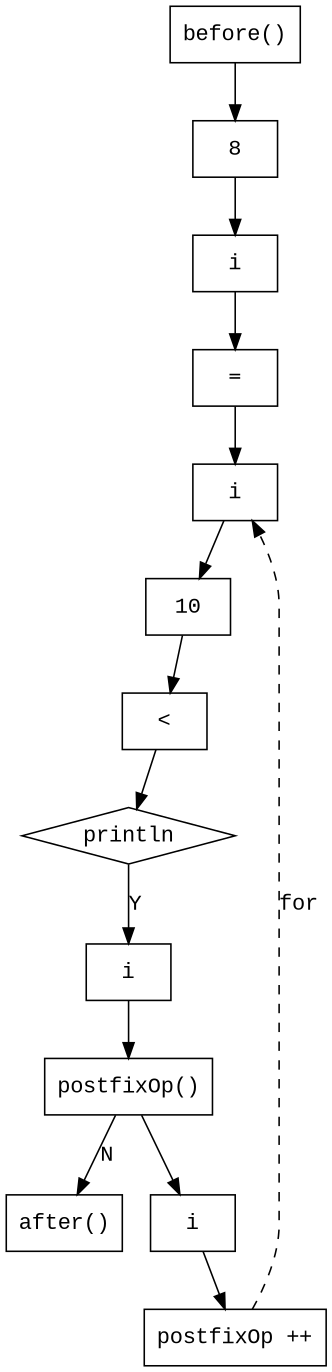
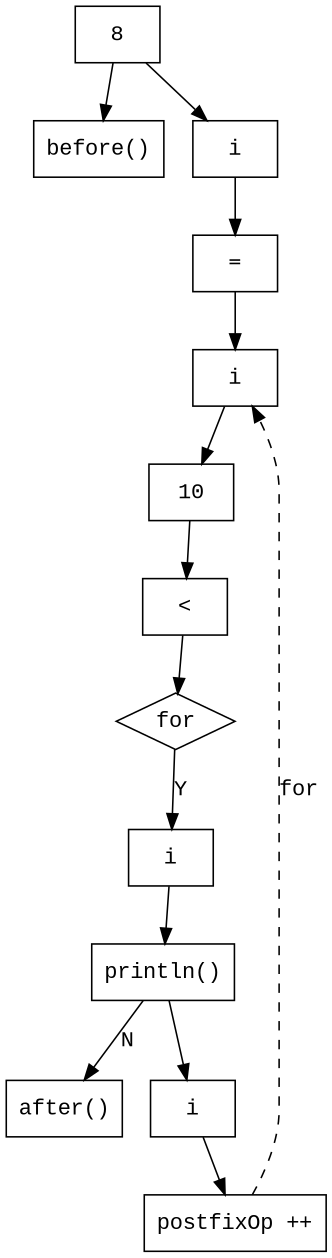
(235, 84) -> (110, 84)
(129, 836) -> (176, 721)
(129, 1087) -> (163, 972)
